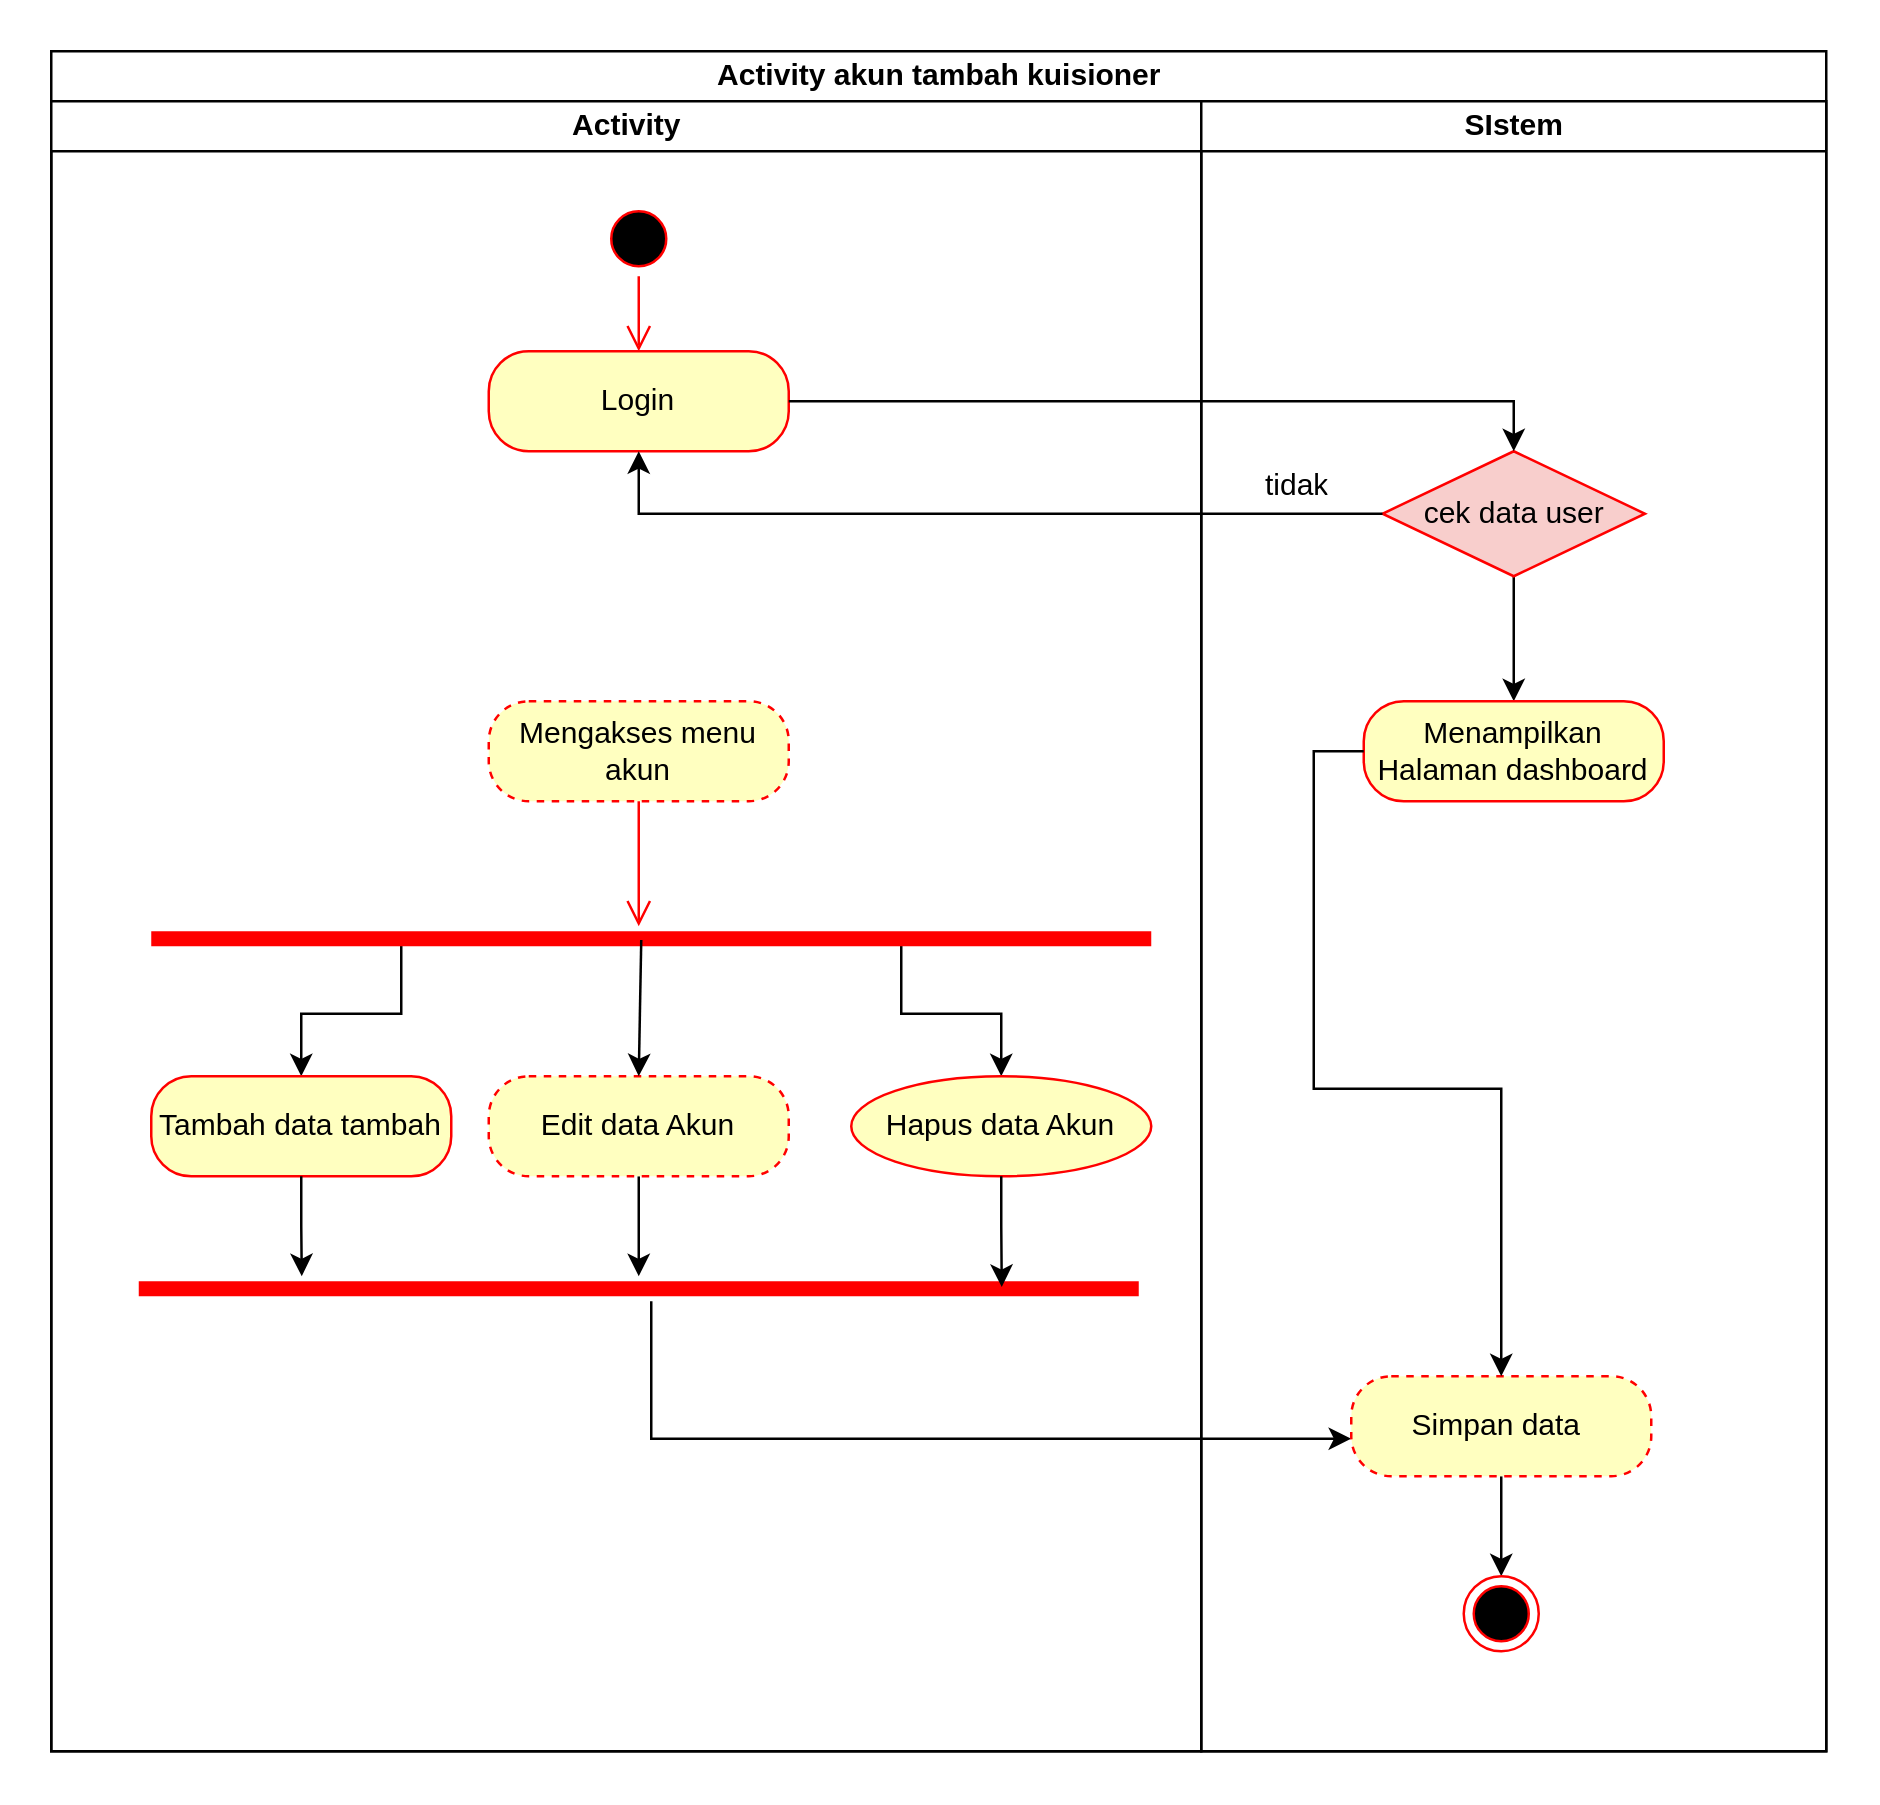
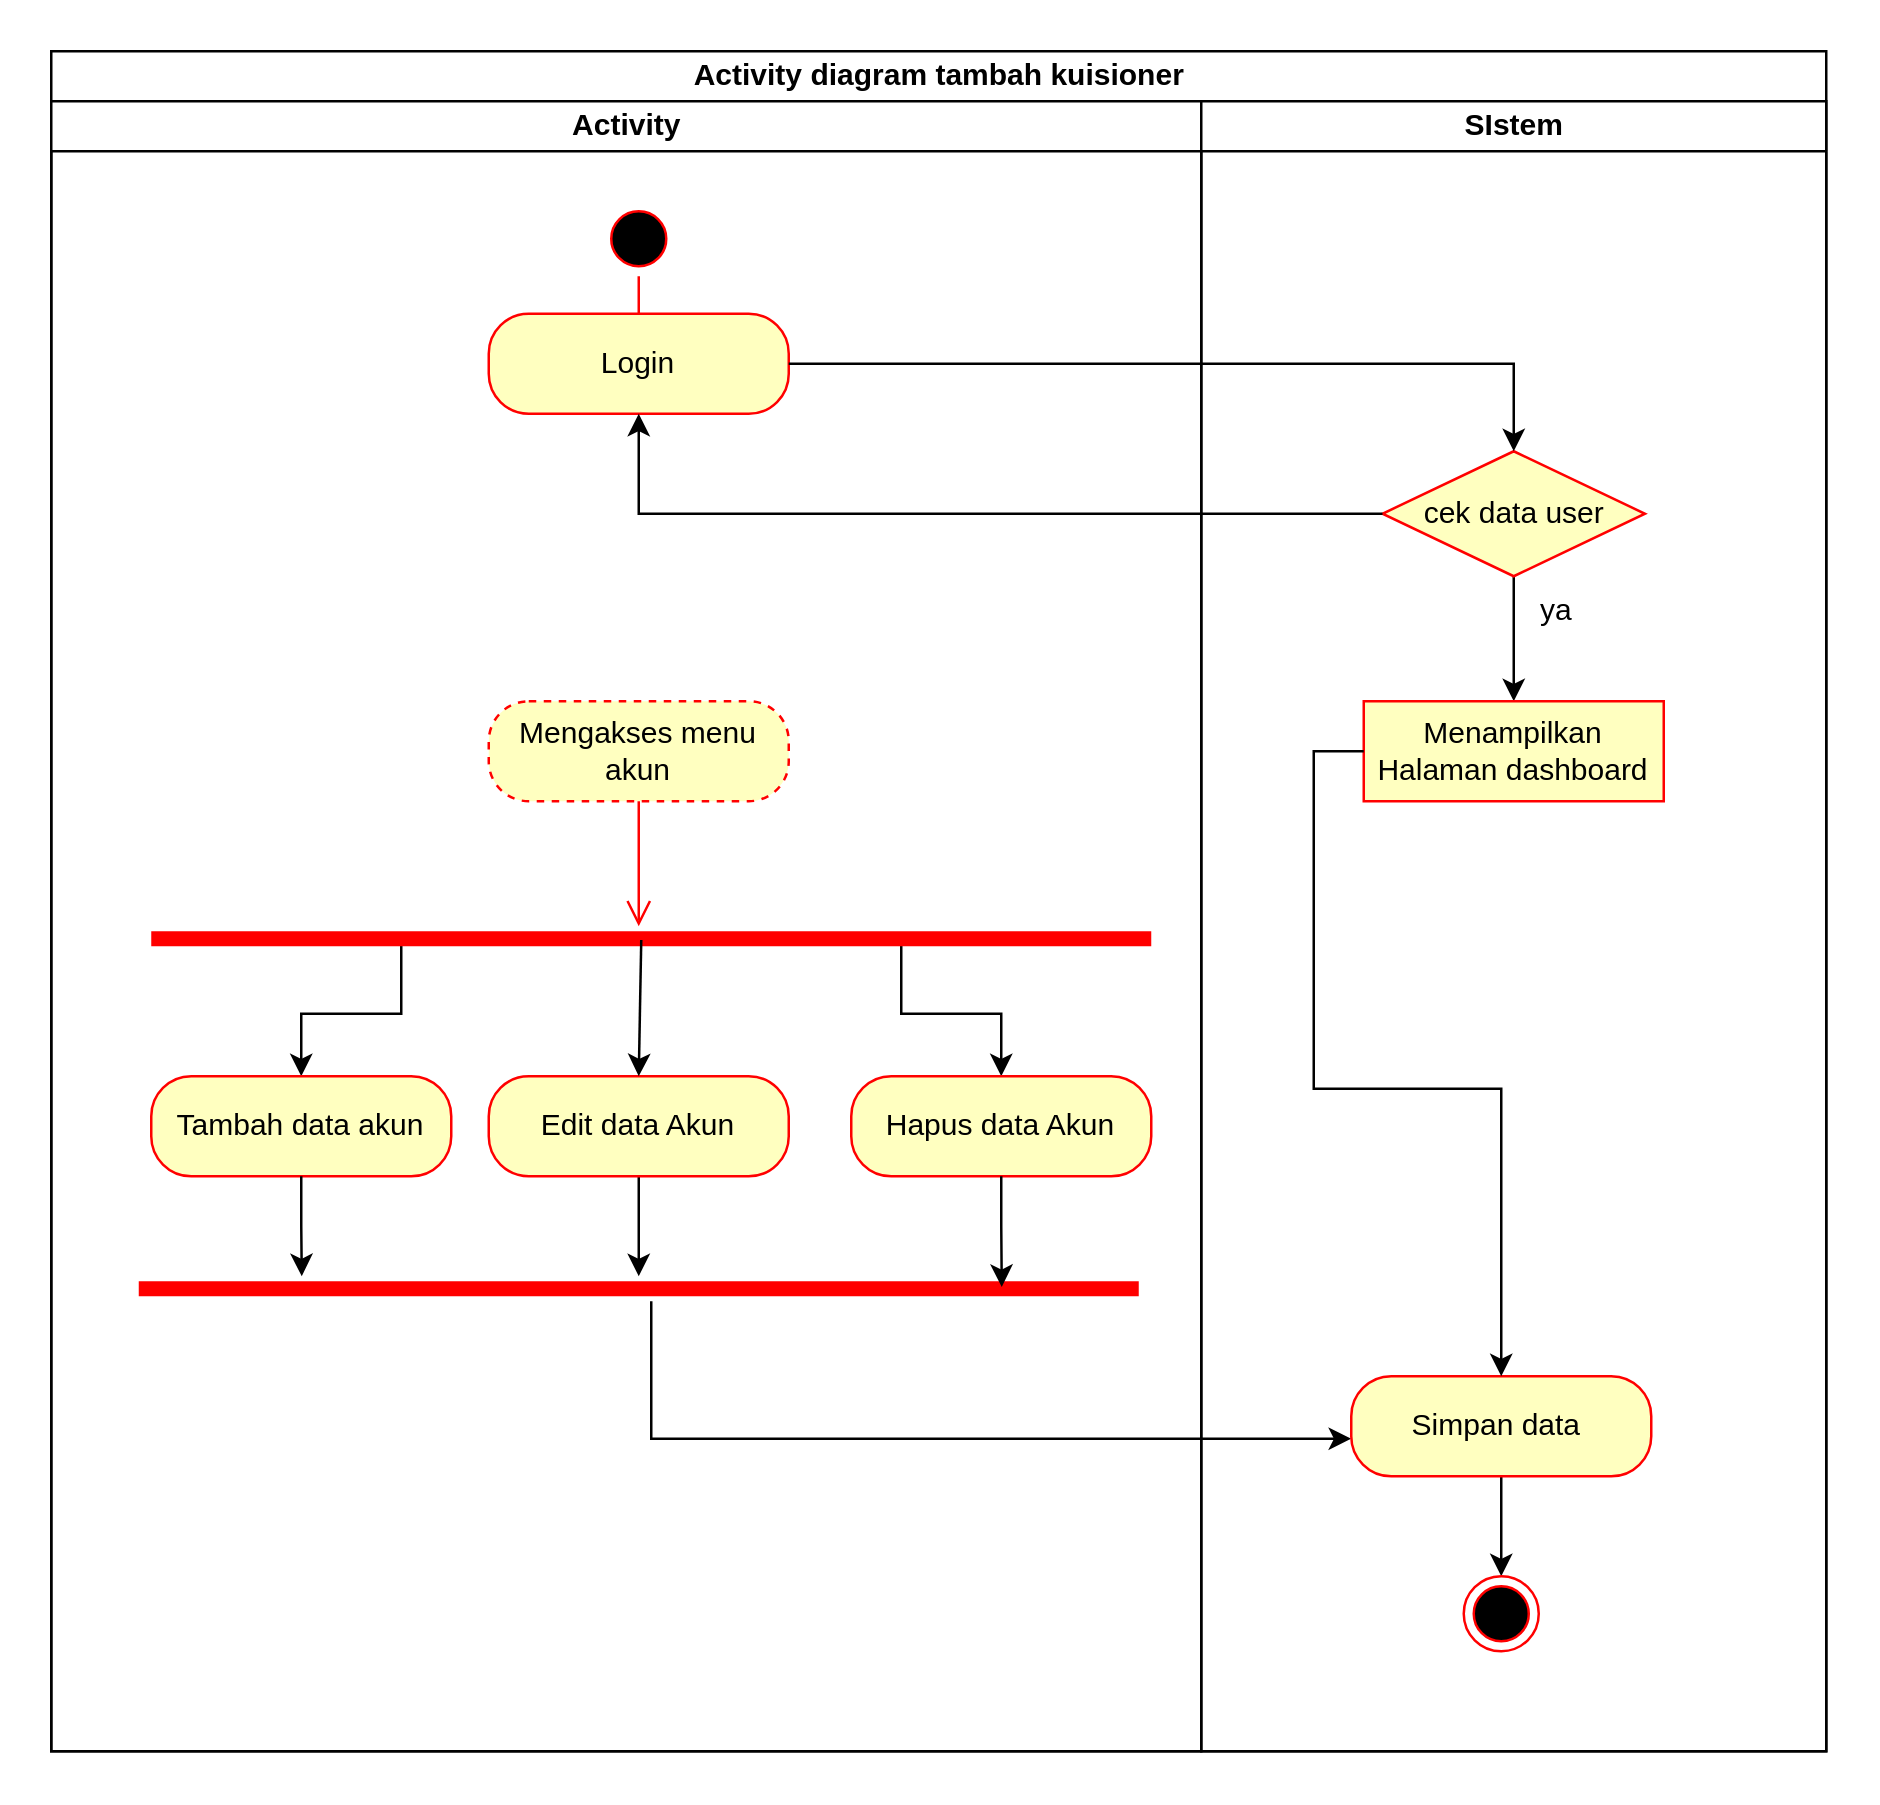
(940, 76) -> (940, 76)
(639, 401) -> (639, 364)
(1301, 489) -> none
(1514, 514) -> (1514, 514)
none -> (1576, 614)
(1514, 751) -> (1514, 751)
(301, 1126) -> (301, 1126)
(639, 1126) -> (639, 1126)
(1001, 1126) -> (1001, 1126)
(1501, 1426) -> (1501, 1426)
